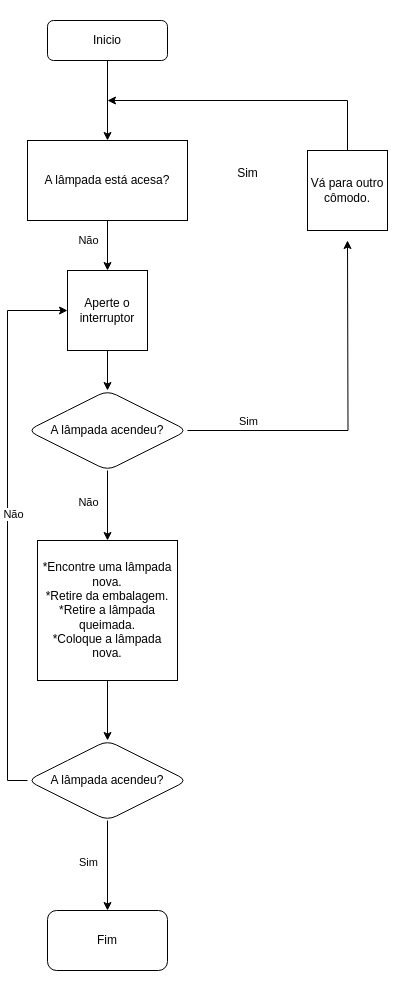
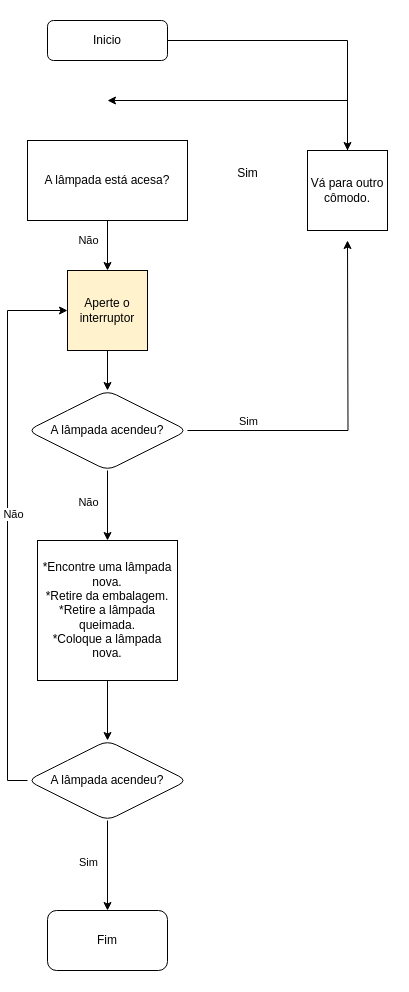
(108, 97) -> (287, 41)
(108, 311) -> (108, 311)
